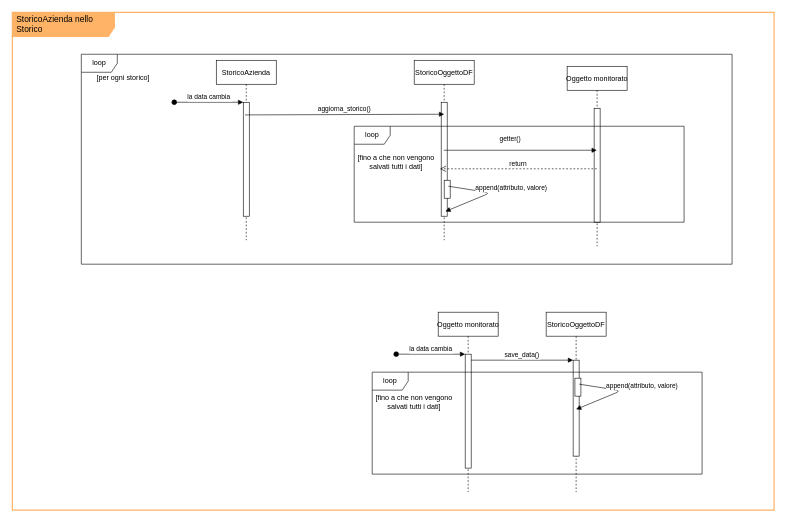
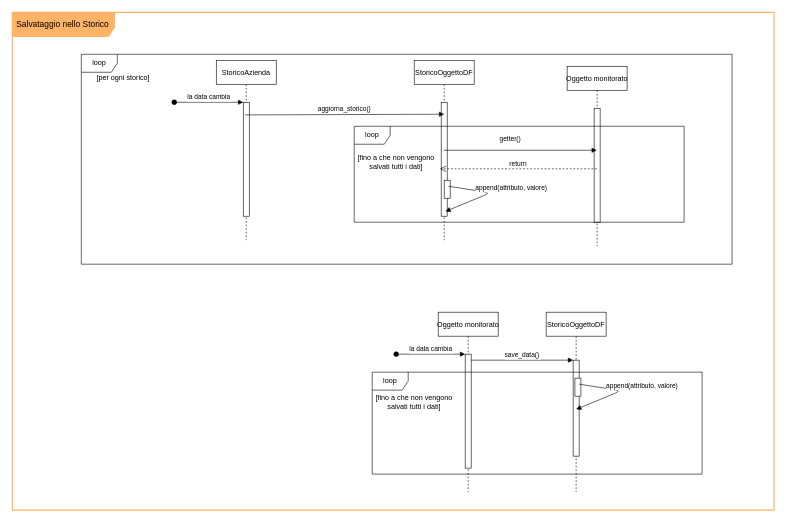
(65, 24) -> (60, 24)
